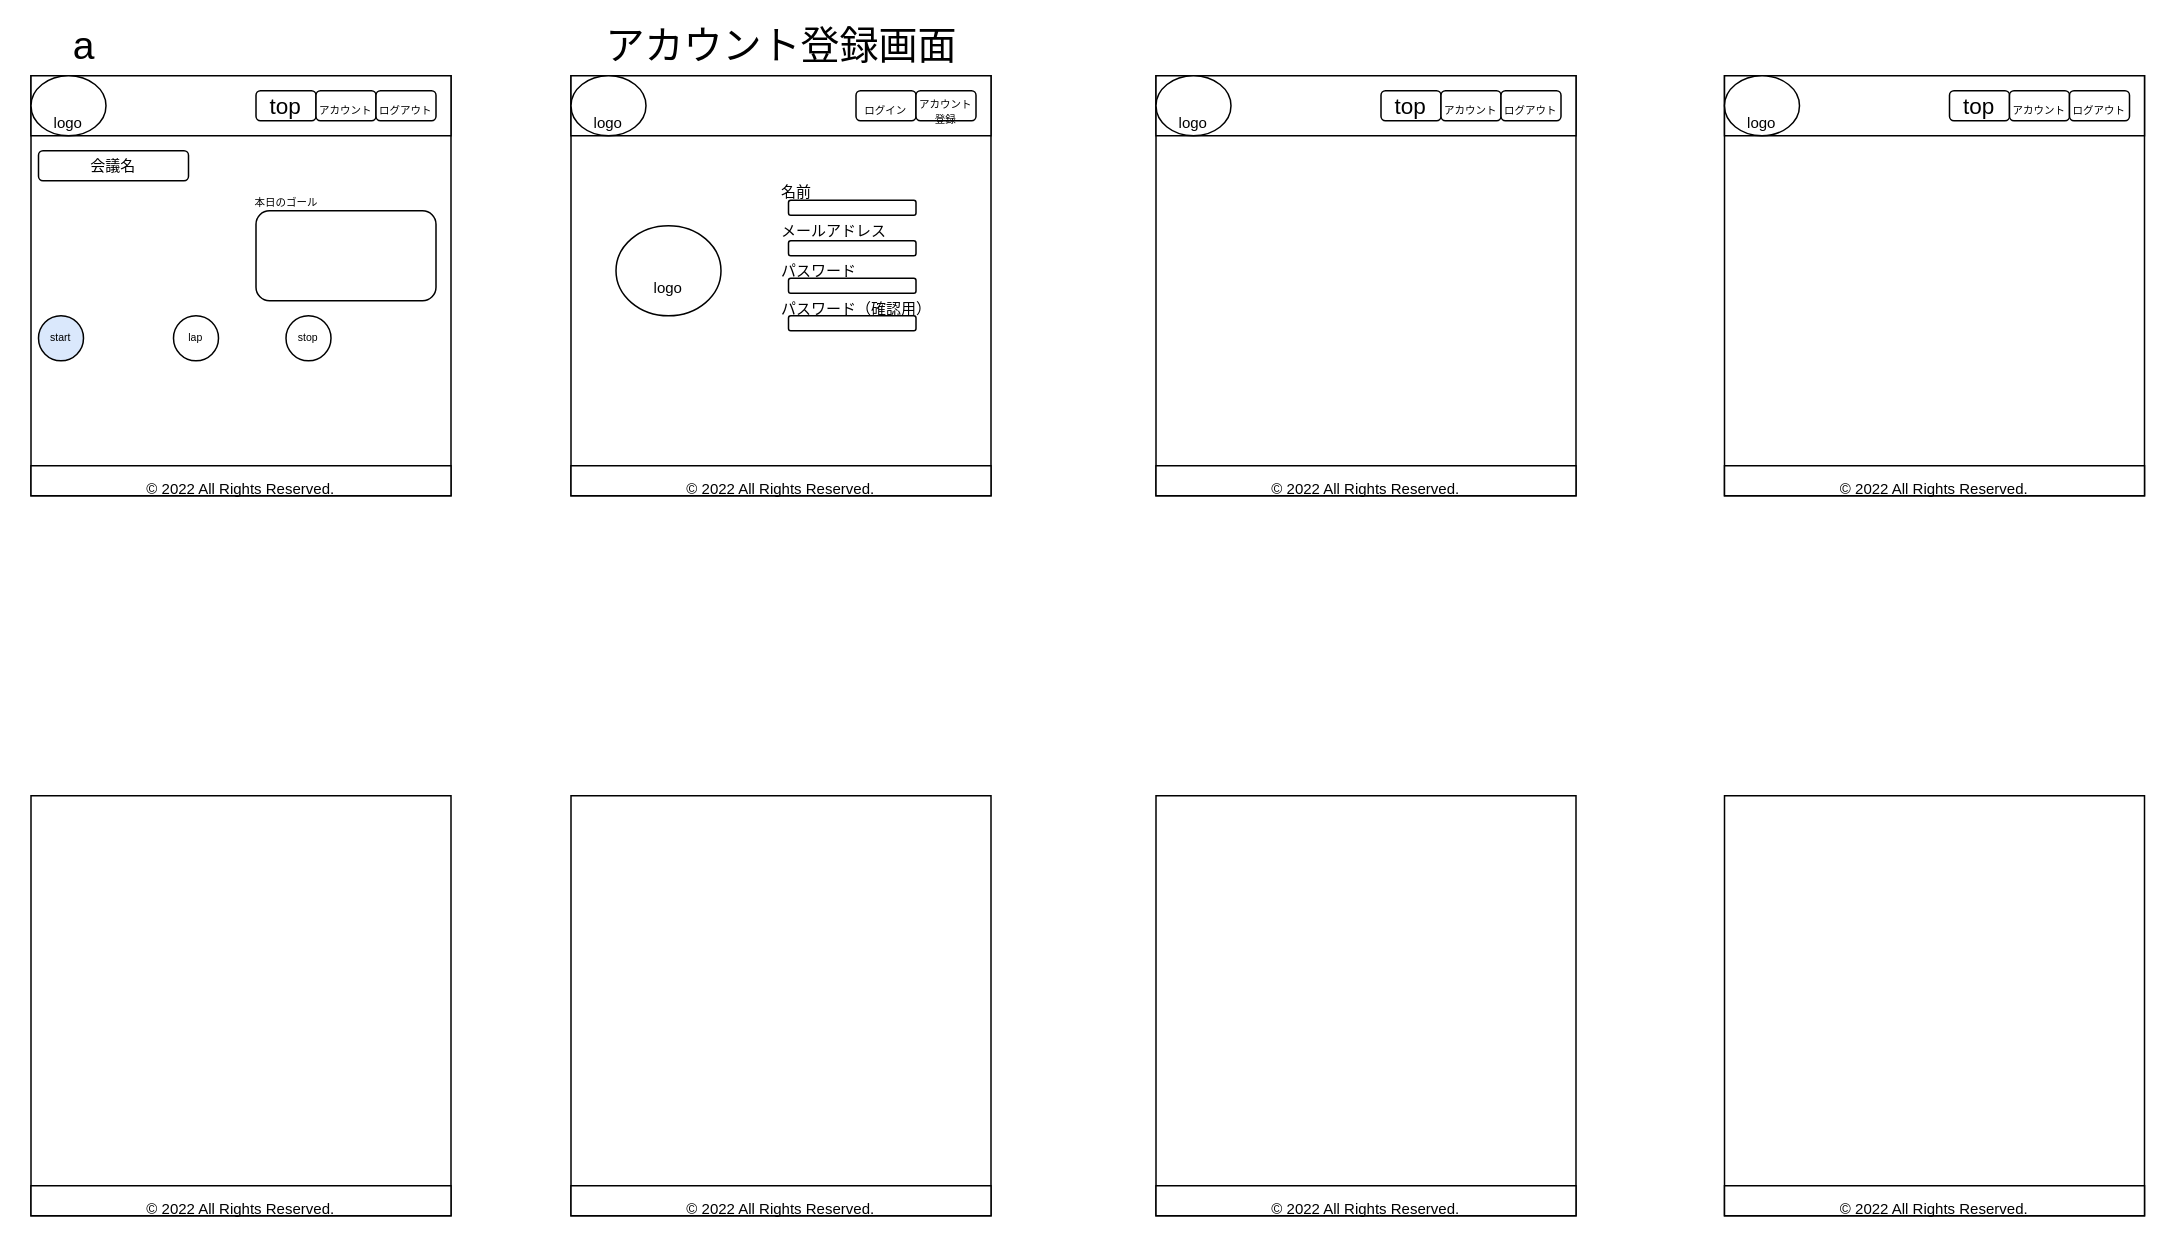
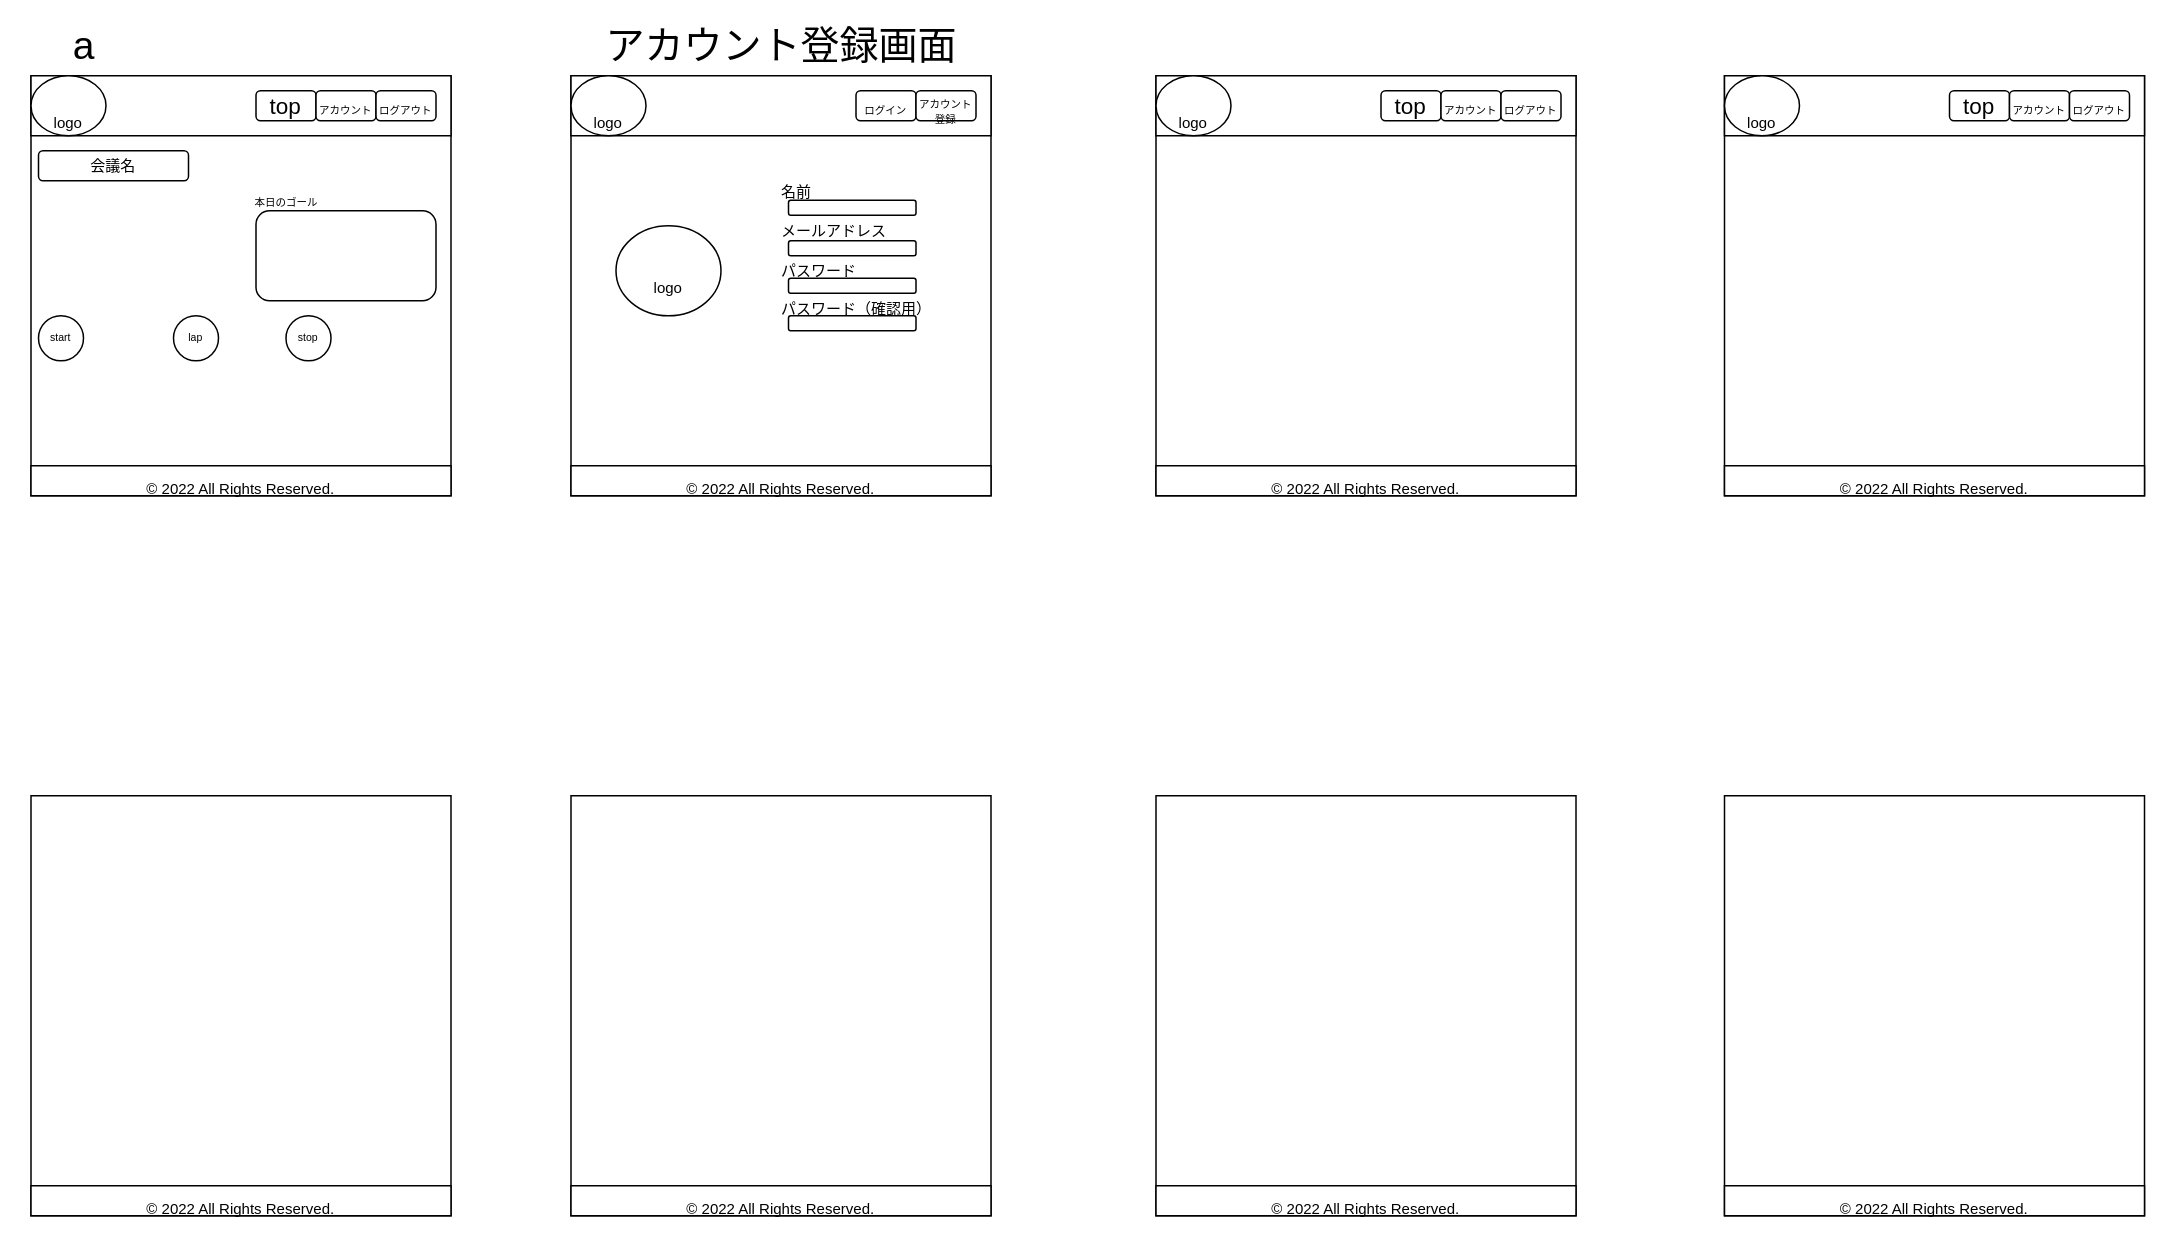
(61, 338) -> (61, 338)
